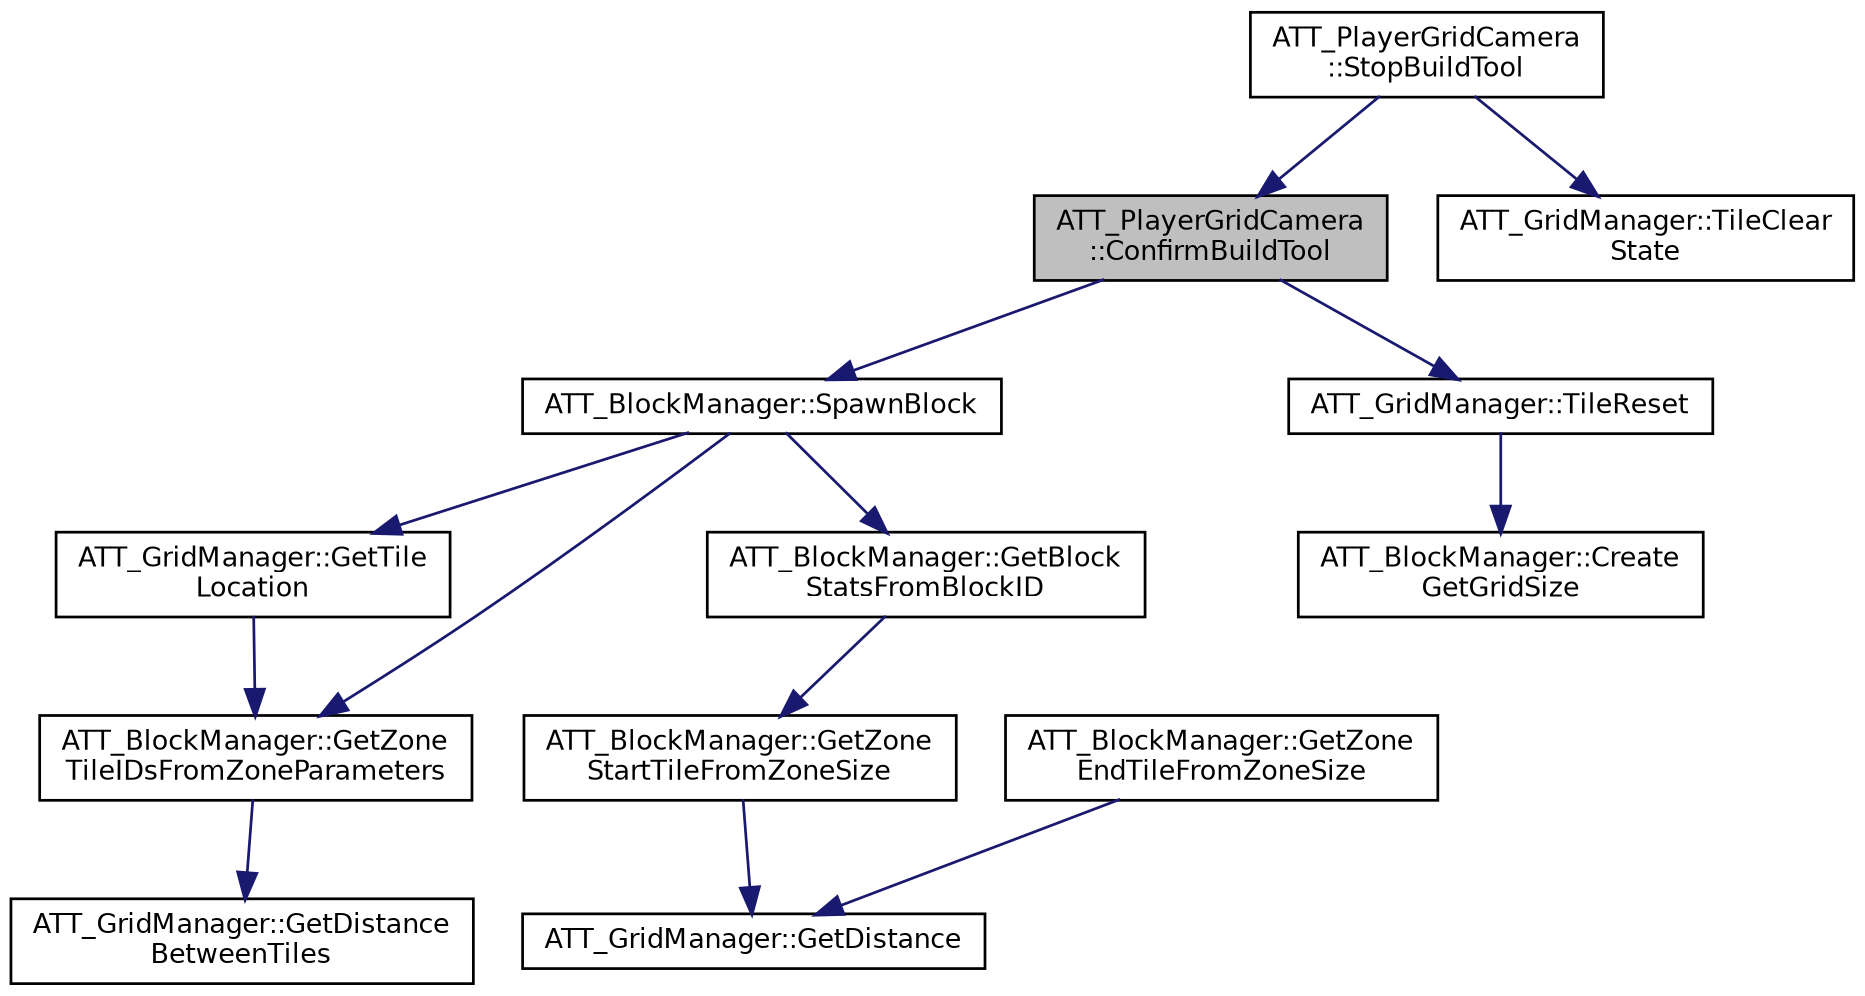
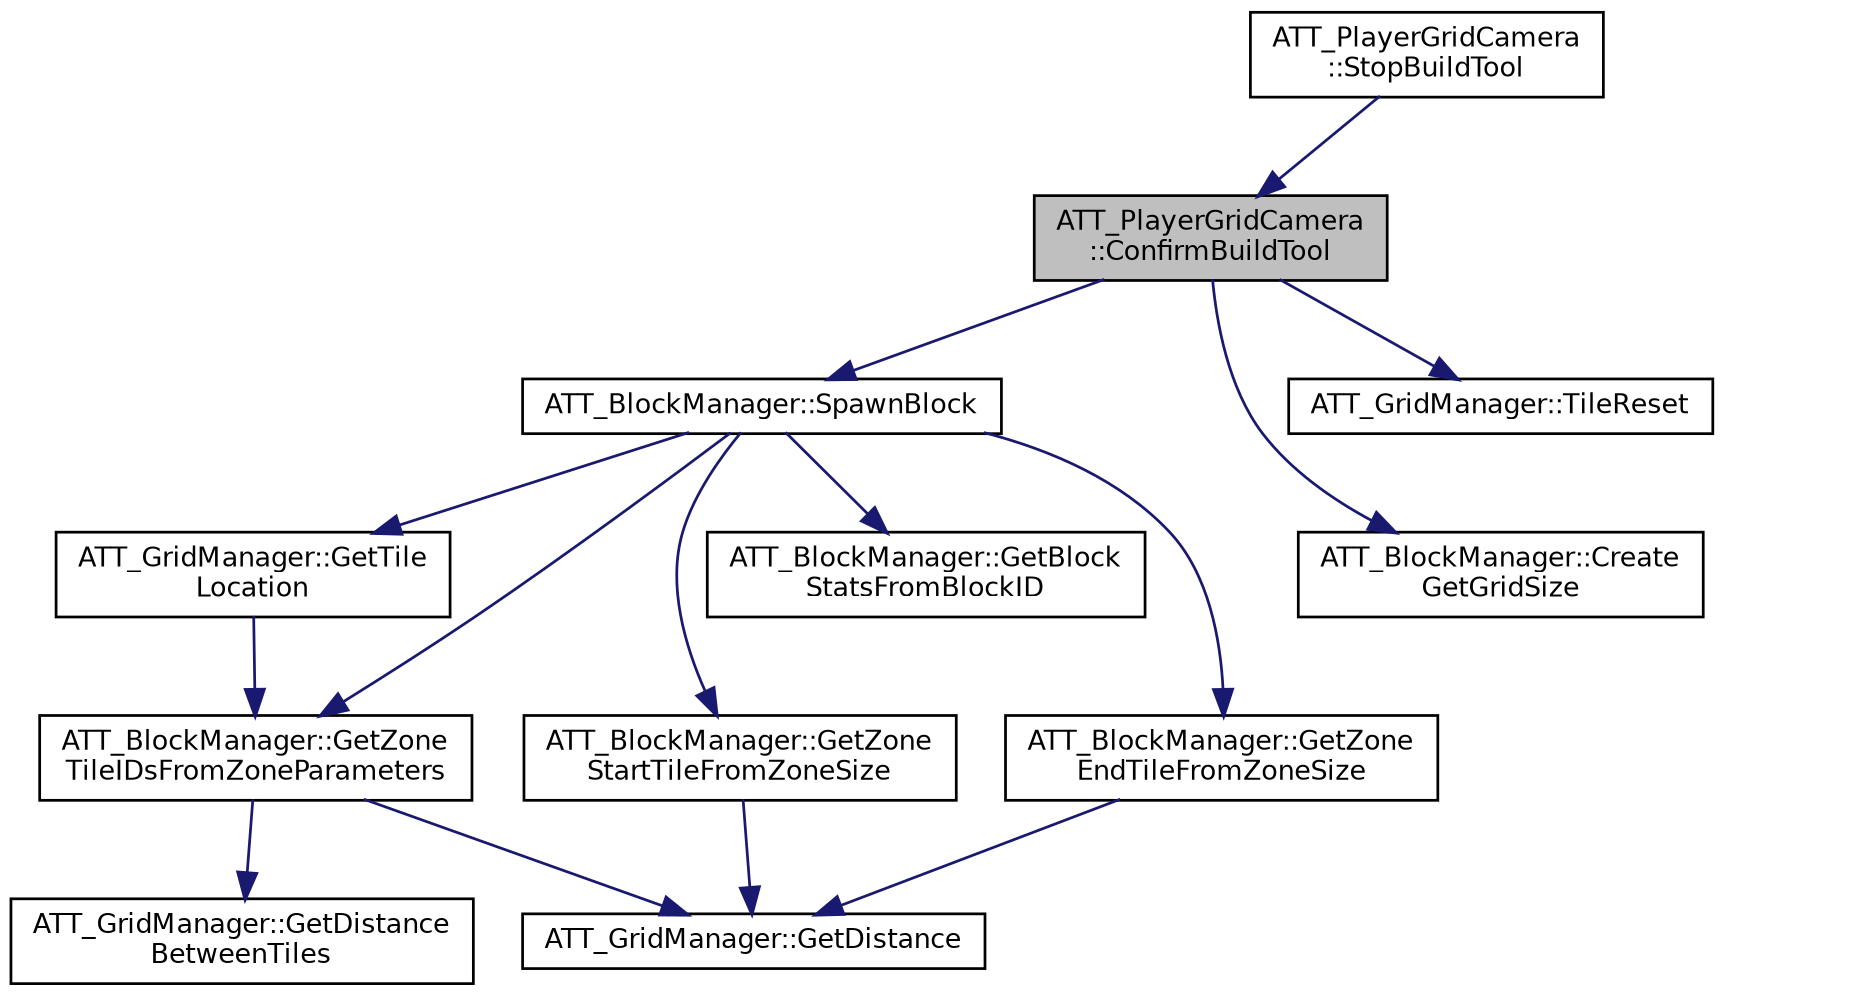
(1646, 238) -> none
(1501, 469) -> (1256, 424)
none -> (1154, 517)
(843, 657) -> (678, 555)
none -> (513, 853)
